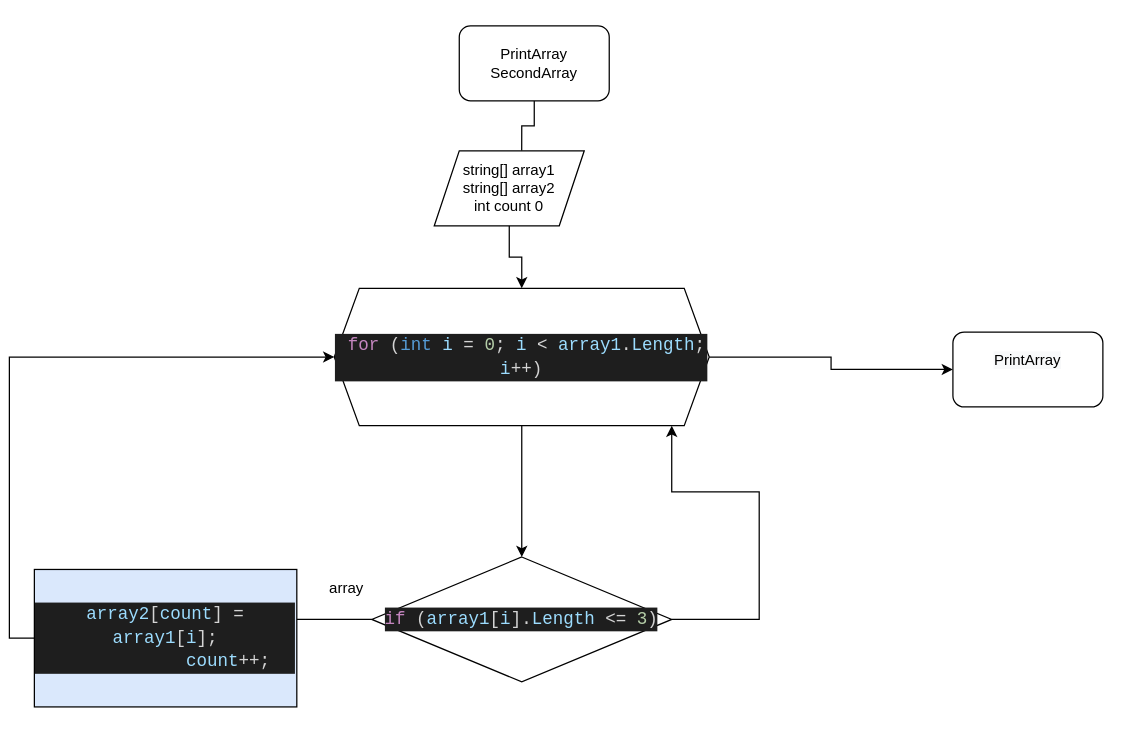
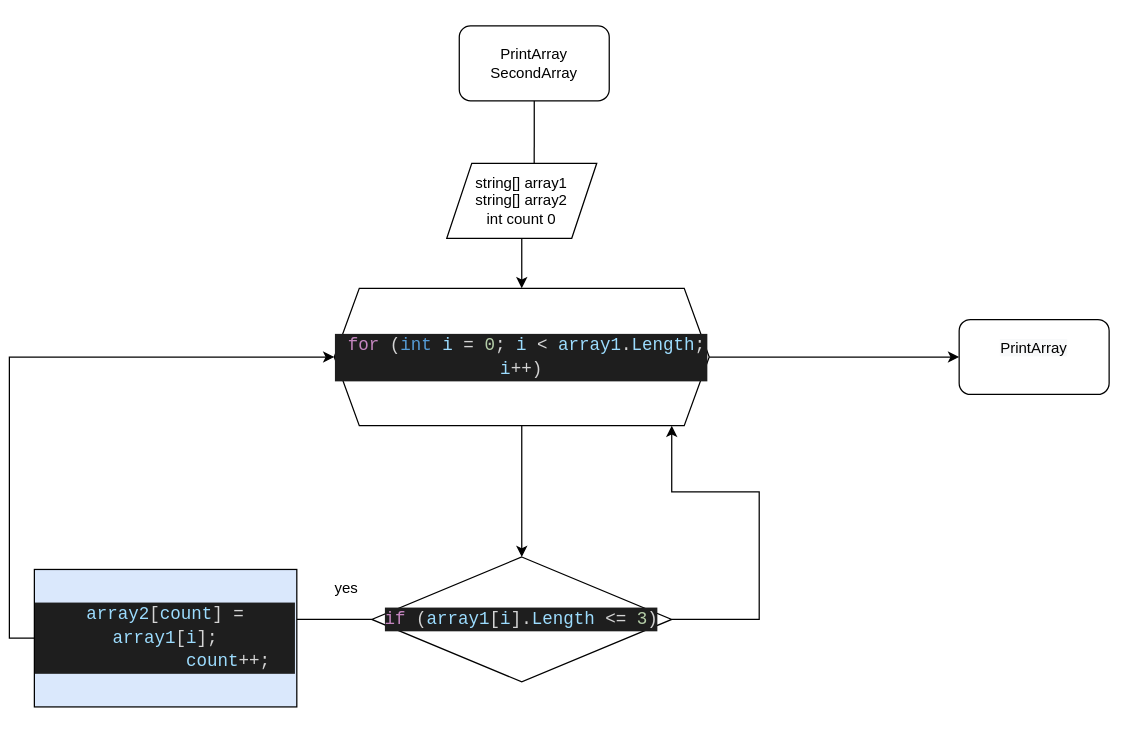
(509, 188) -> (522, 201)
(1028, 369) -> (1034, 357)
(347, 588) -> (347, 588)
